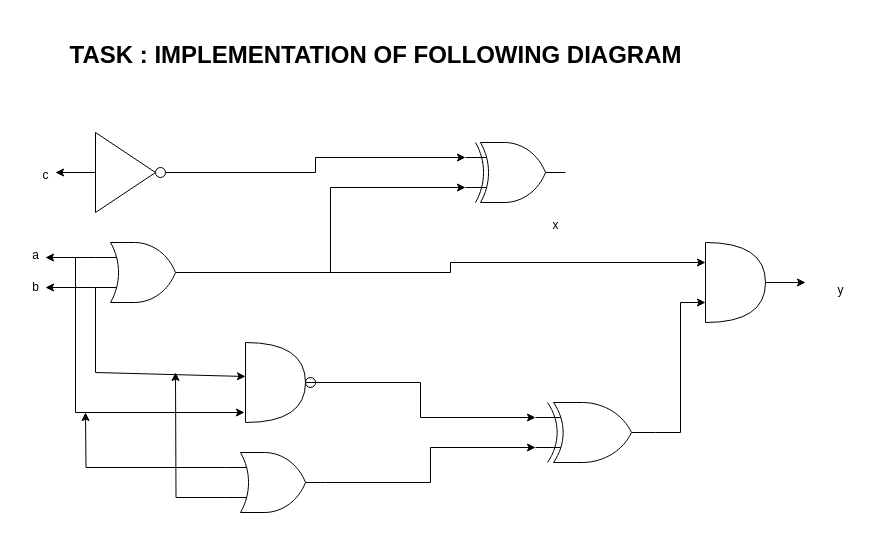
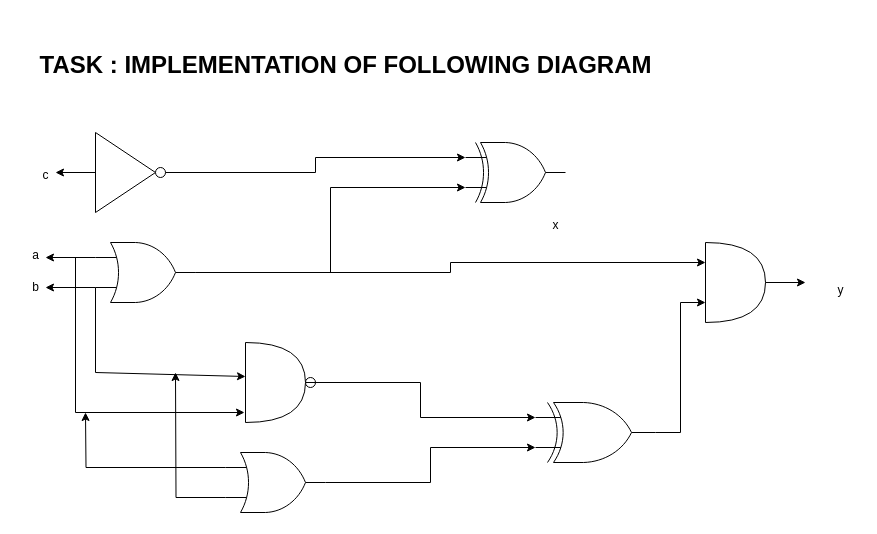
(376, 56) -> (346, 66)
